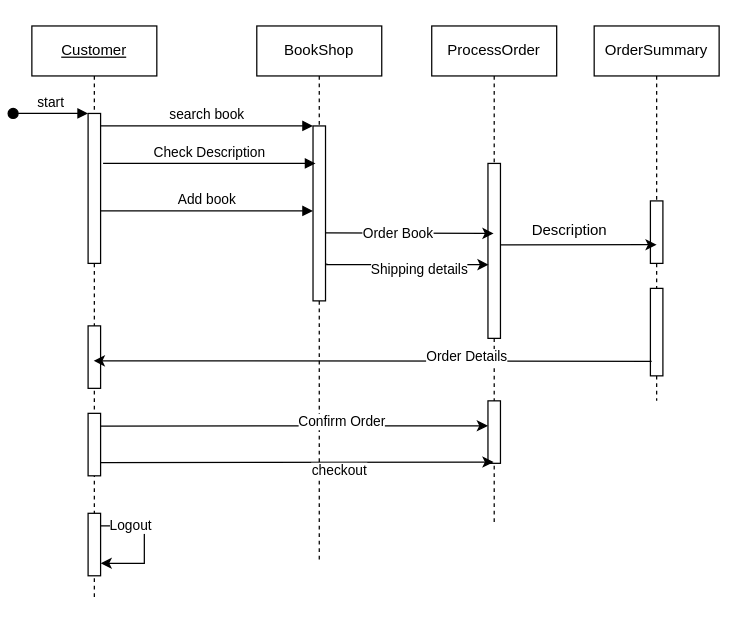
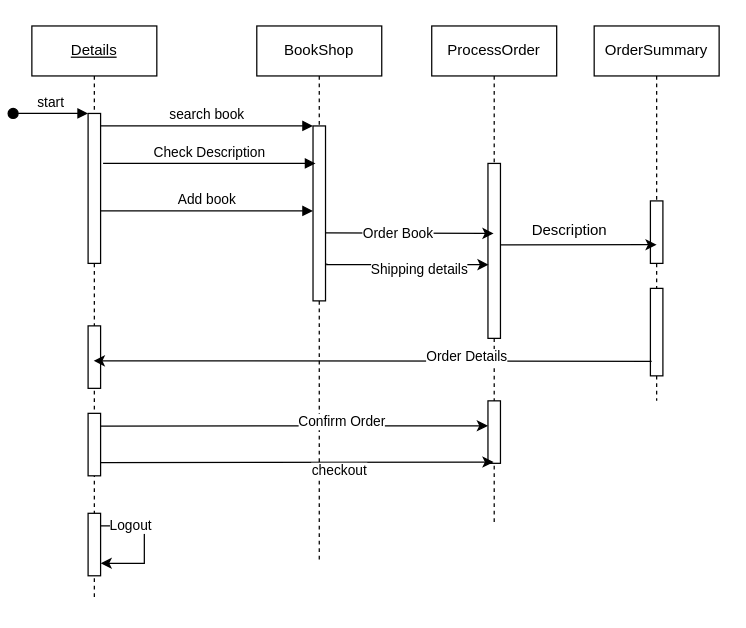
(94, 51) -> (94, 51)
